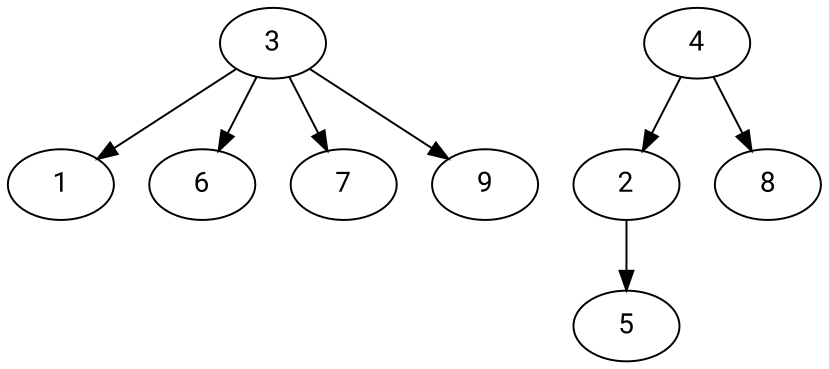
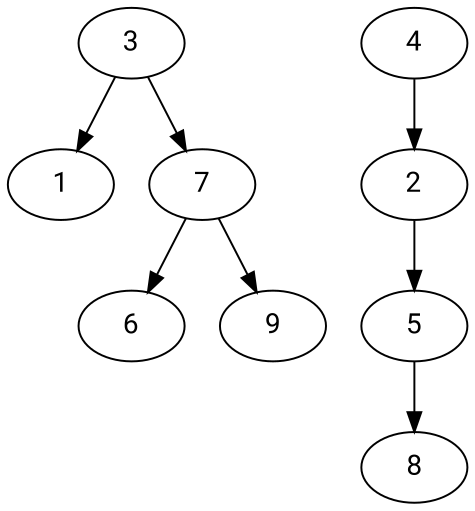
(242, 105) -> (171, 247)
(728, 105) -> (414, 387)
(371, 109) -> (233, 247)
